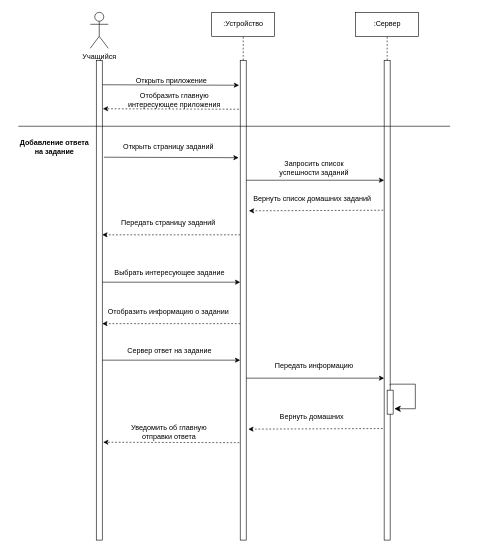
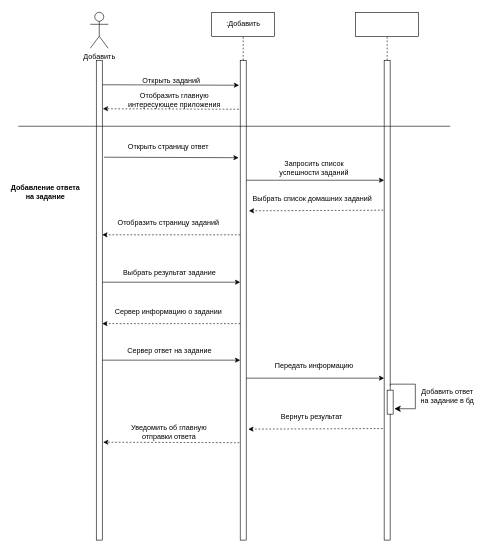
(244, 24) -> (244, 24)
(387, 24) -> none
(100, 57) -> (100, 57)
(172, 81) -> (172, 81)
(54, 147) -> (45, 192)
(169, 147) -> (169, 147)
(313, 199) -> (313, 199)
(169, 223) -> (169, 223)
(170, 273) -> (170, 273)
(169, 312) -> (169, 312)
none -> (447, 396)
(312, 417) -> (312, 417)
